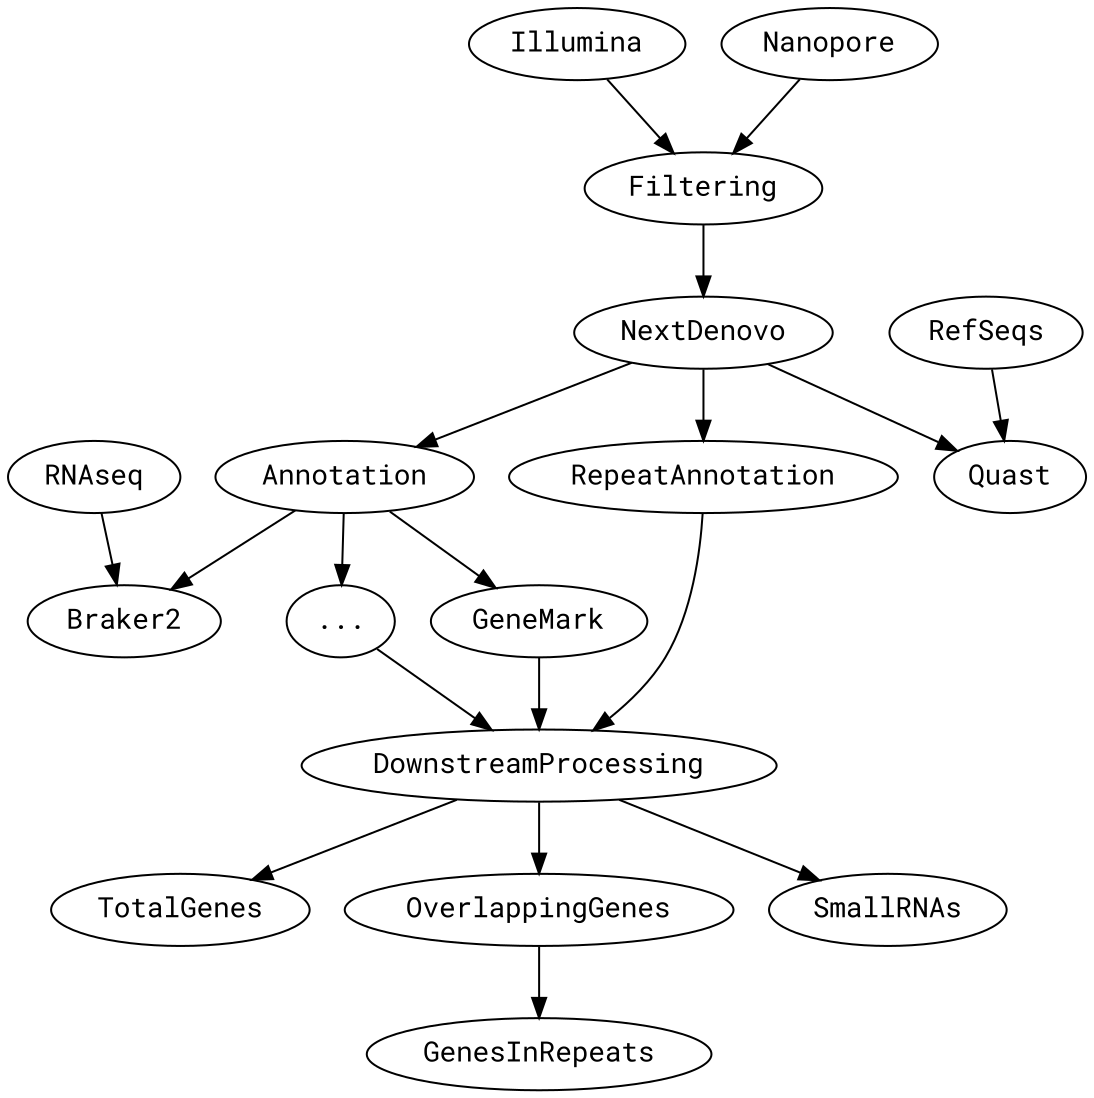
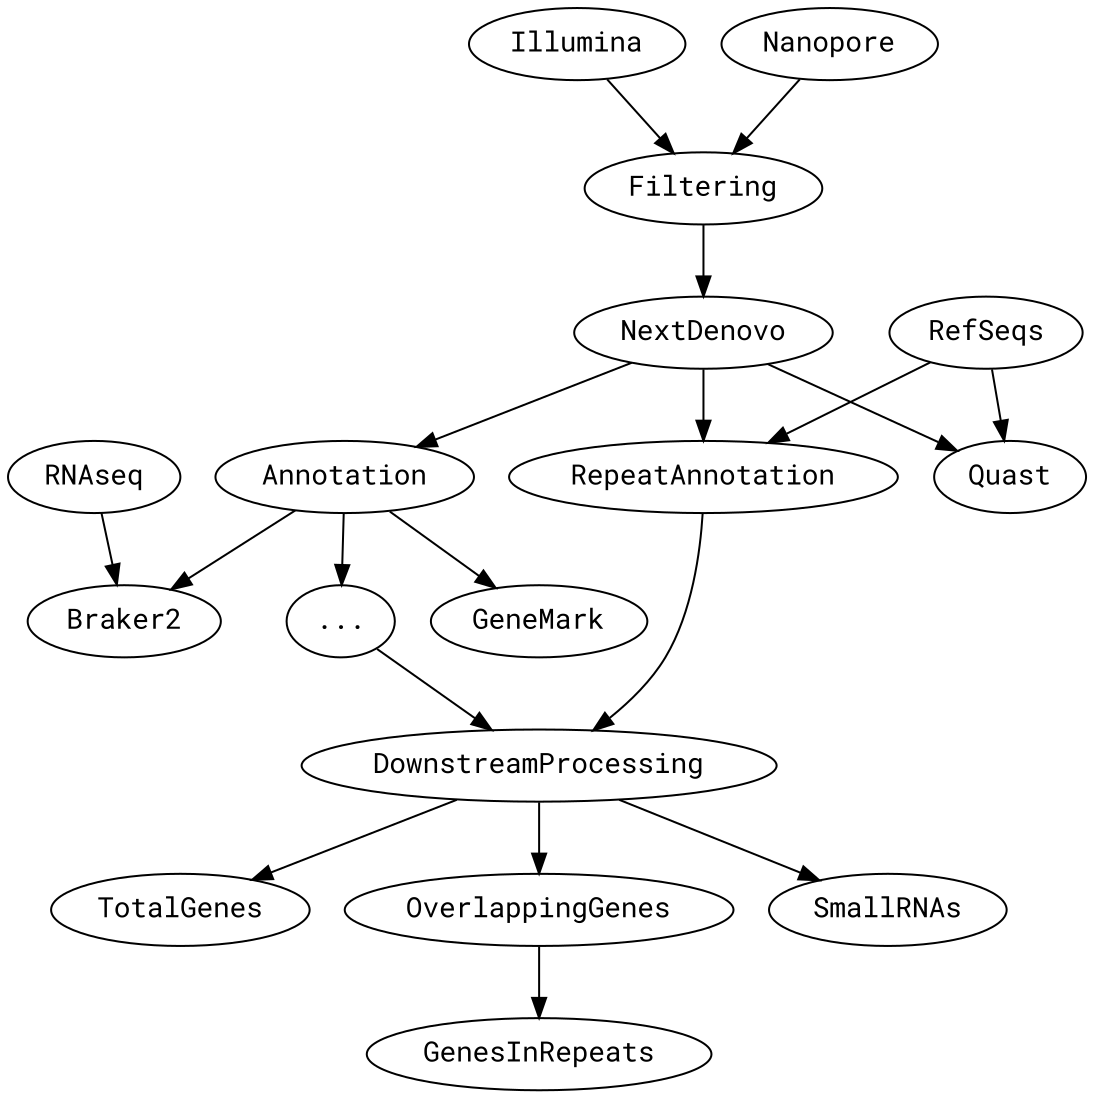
none -> (866, 395)
(539, 684) -> none
